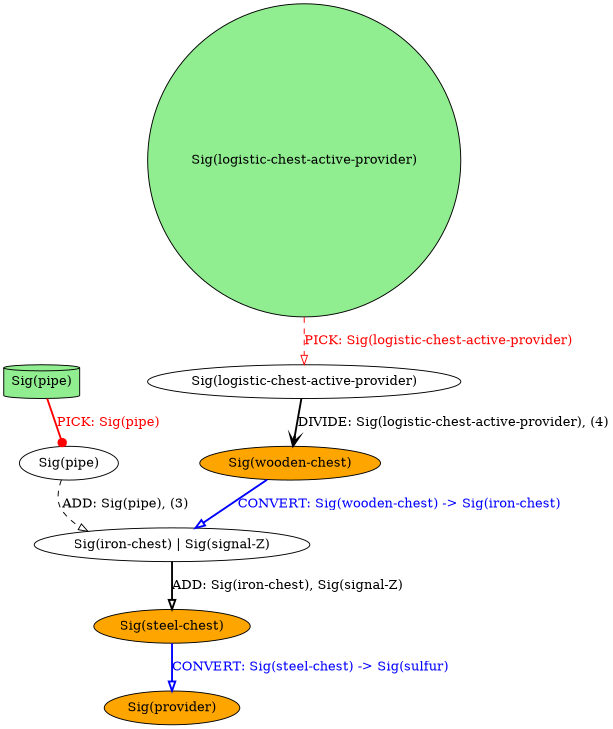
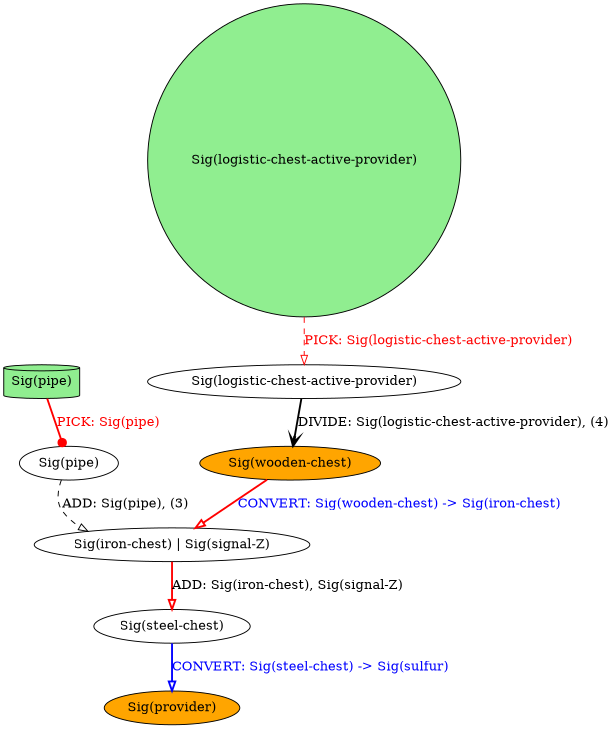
(235, 501) -> (235, 501)
(172, 581) -> (172, 581)
(172, 626) -> (172, 626)
